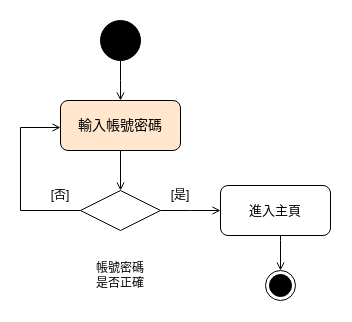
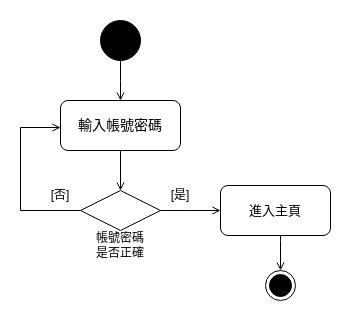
(121, 126) -> (121, 126)
(121, 276) -> (121, 246)
